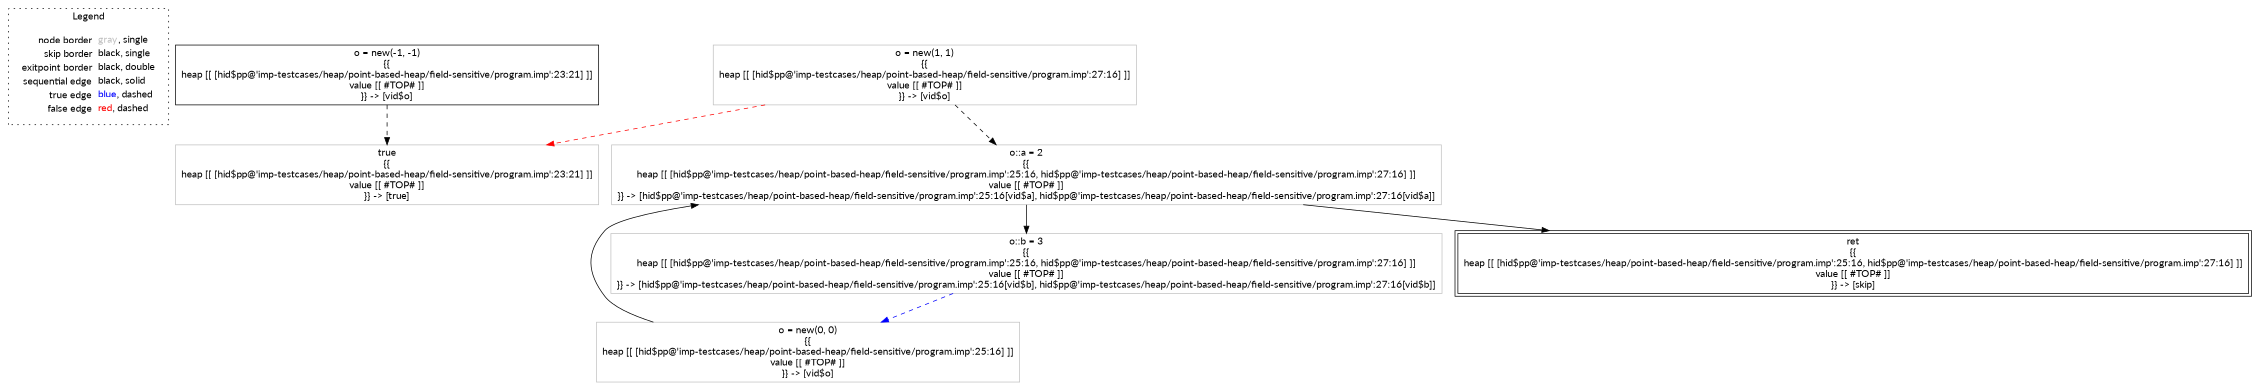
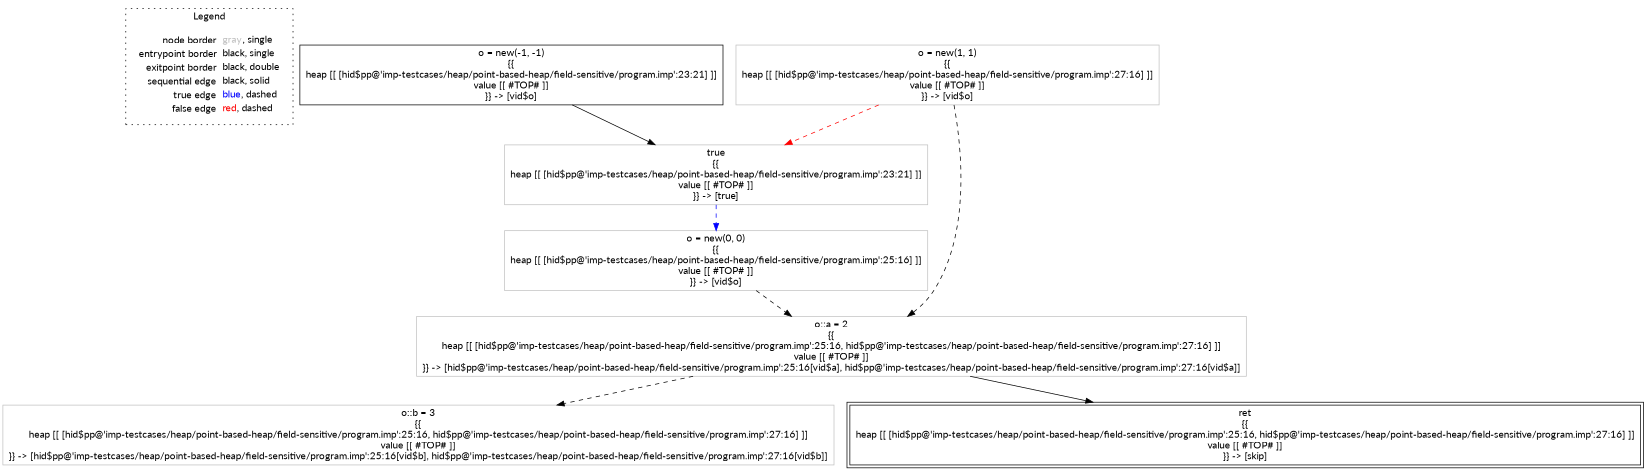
(70, 54) -> (179, 54)
(387, 121) -> (610, 123)
(1026, 215) -> (629, 390)
(594, 246) -> (771, 301)
(921, 306) -> (716, 214)
